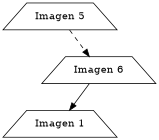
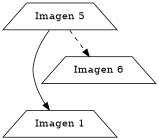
(82, 94) -> (33, 66)
